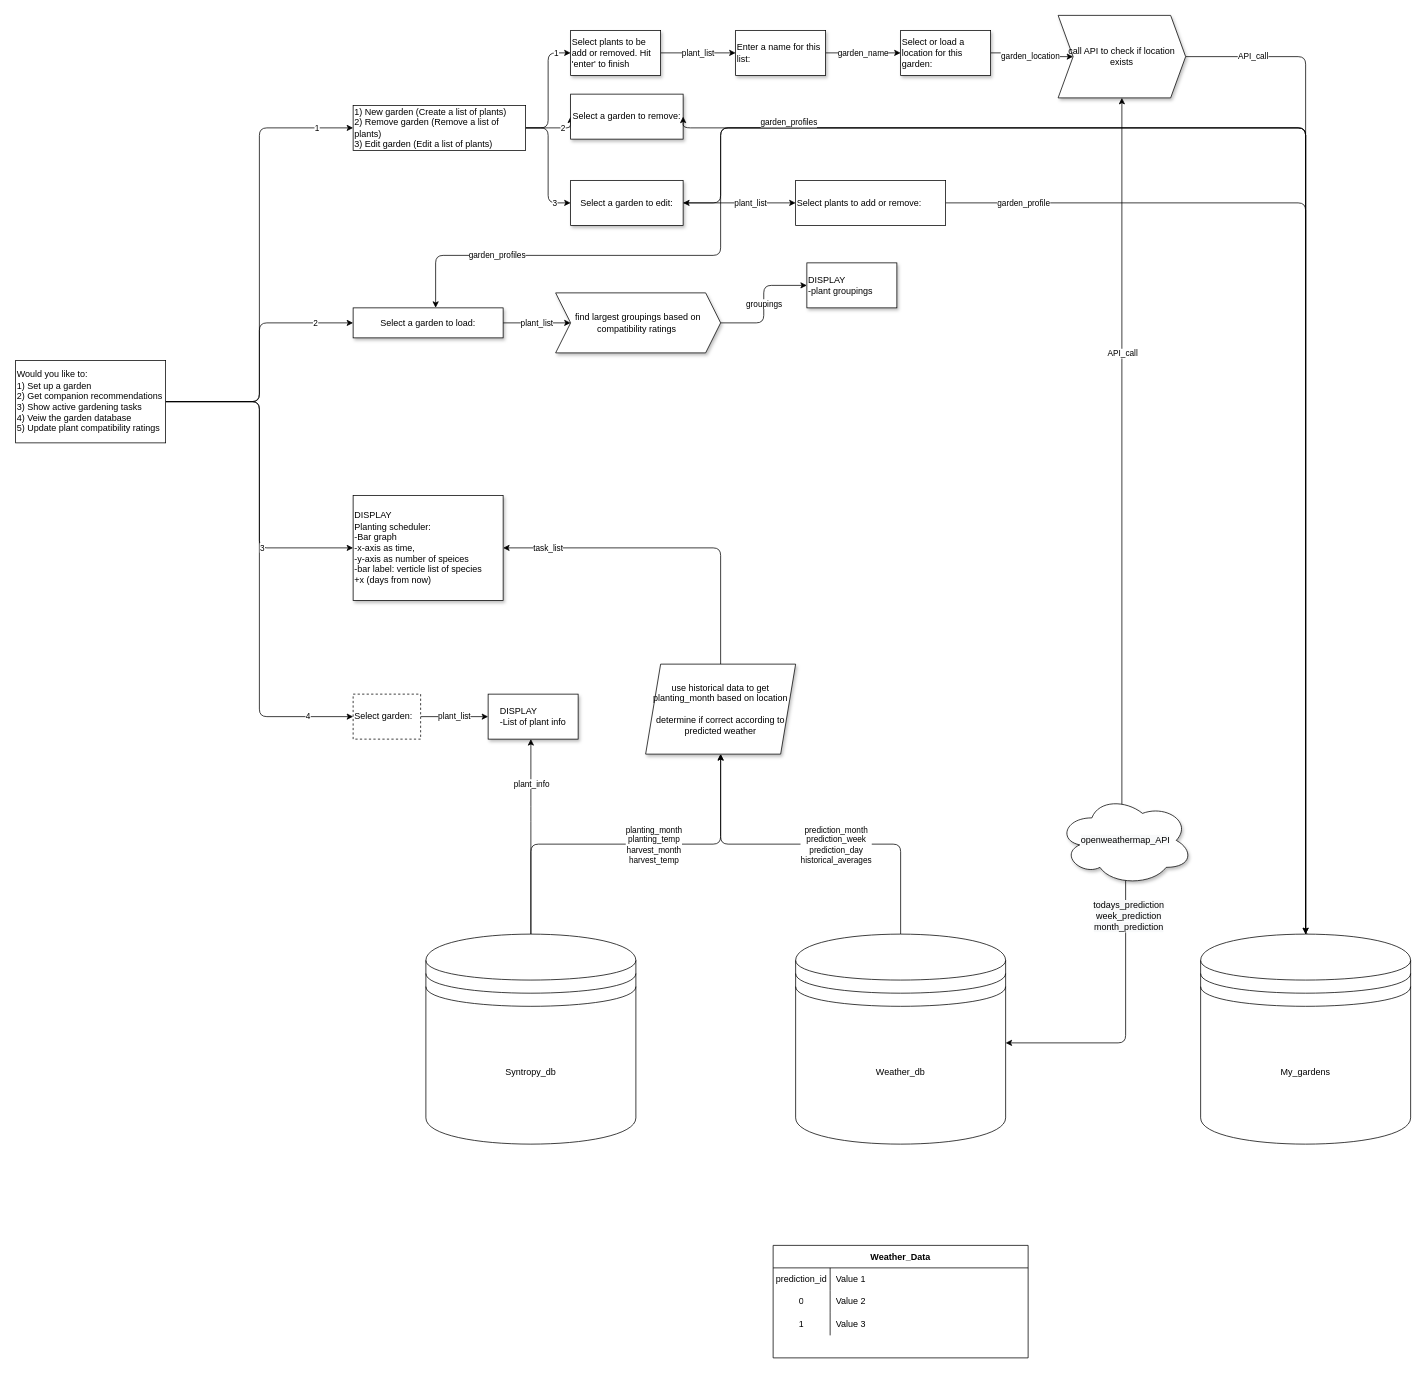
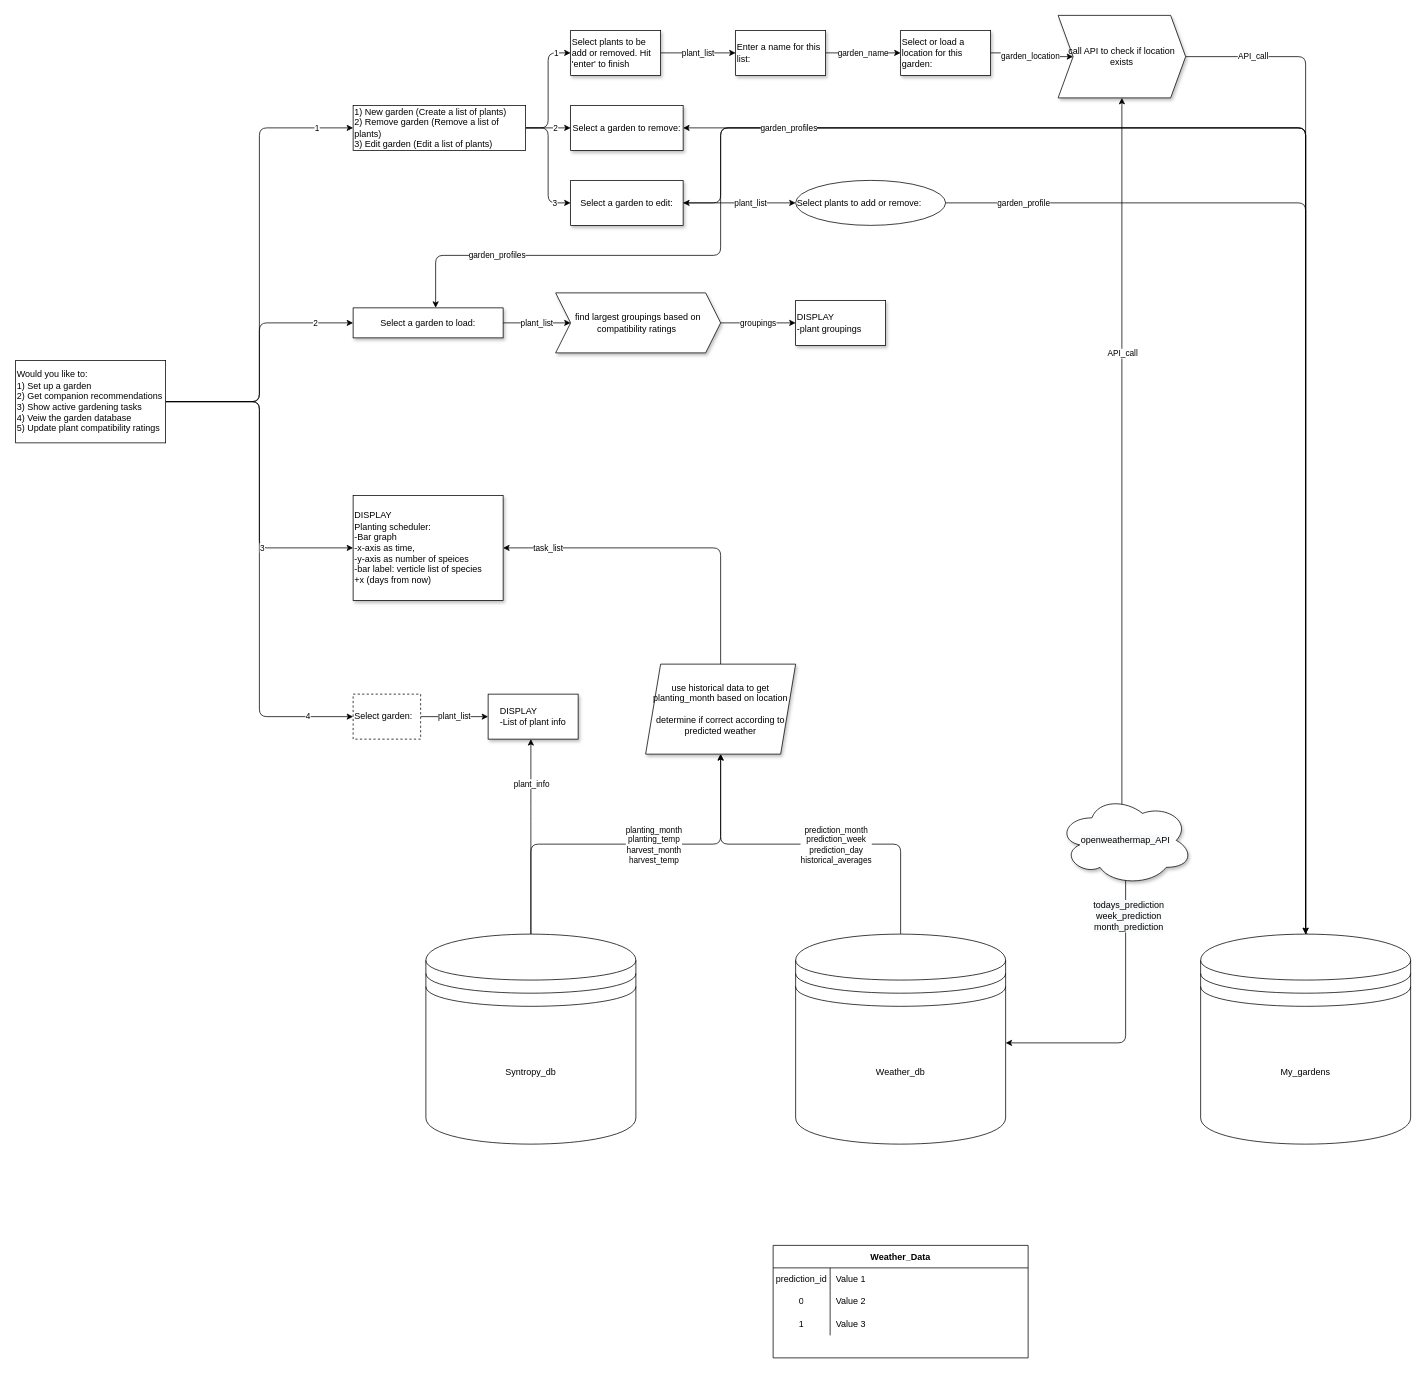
(627, 117) -> (627, 128)
(870, 203) -> (870, 203)
(852, 285) -> (840, 323)
